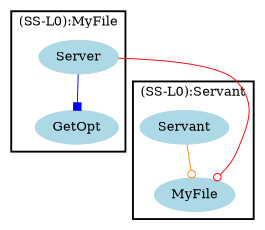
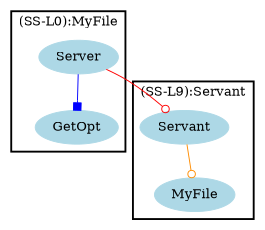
(229, 76) -> (139, 88)
(193, 92) -> (193, 92)
